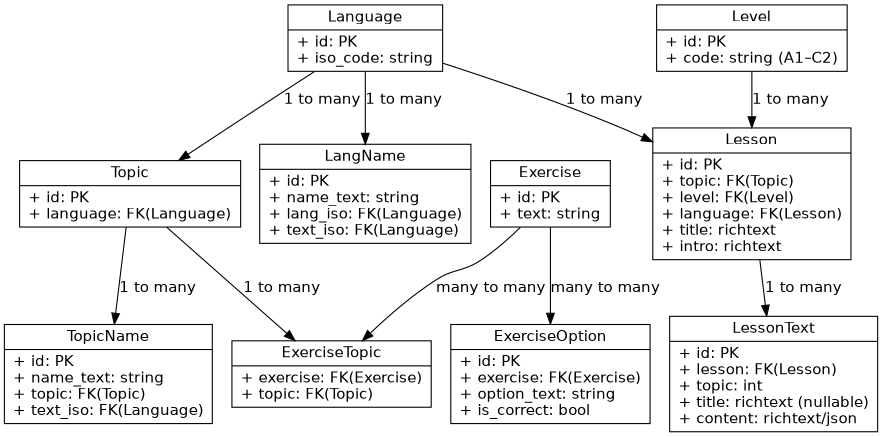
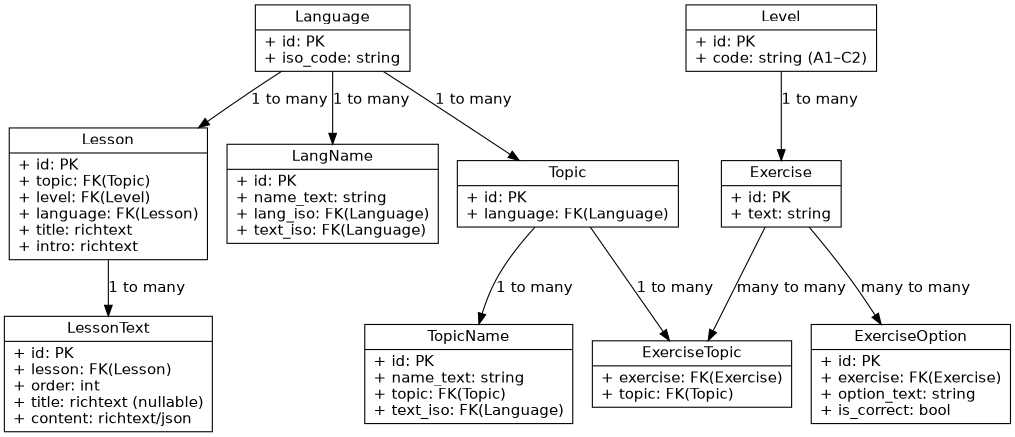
(752, 94) -> (781, 111)
(721, 386) -> (57, 386)
